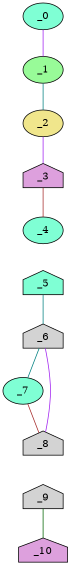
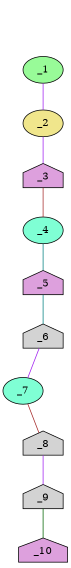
(43, 16) -> none
(43, 97) -> (43, 97)
none -> (43, 257)
(43, 284) -> (43, 284)
(33, 363) -> (33, 363)
(51, 390) -> (43, 470)
